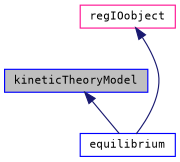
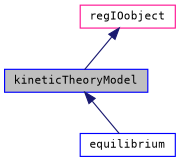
(158, 87) -> (98, 53)
